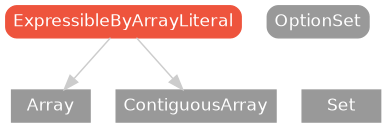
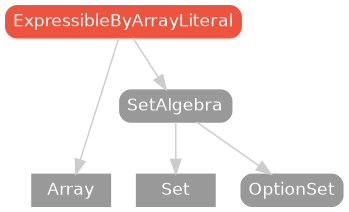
none -> (176, 106)
(196, 106) -> none
